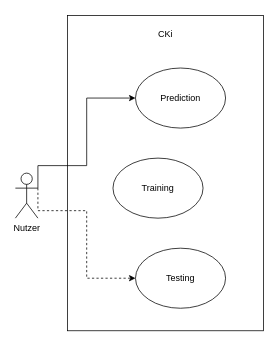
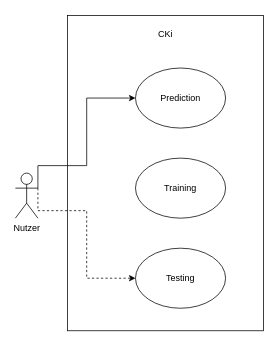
(158, 188) -> (180, 188)
